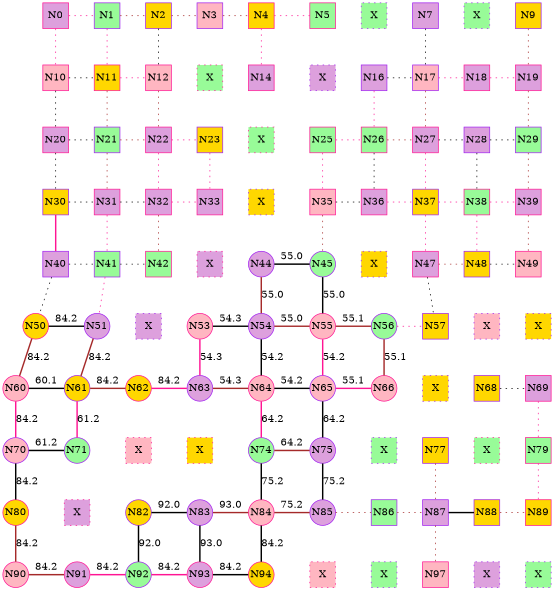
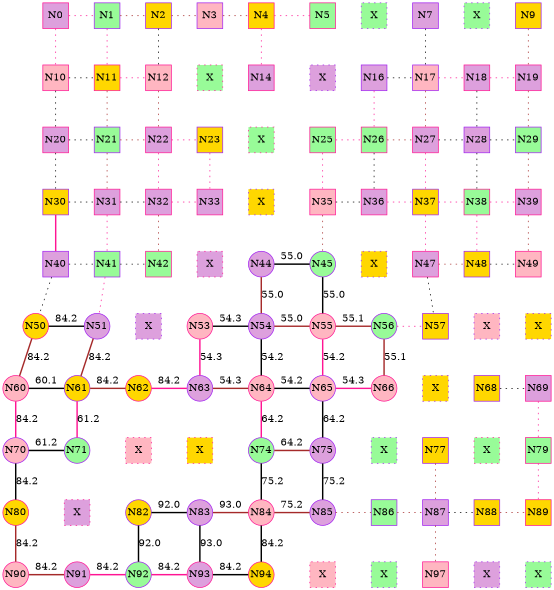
none -> (477, 109)
(353, 381) -> (353, 381)
(461, 513) -> (461, 513)
